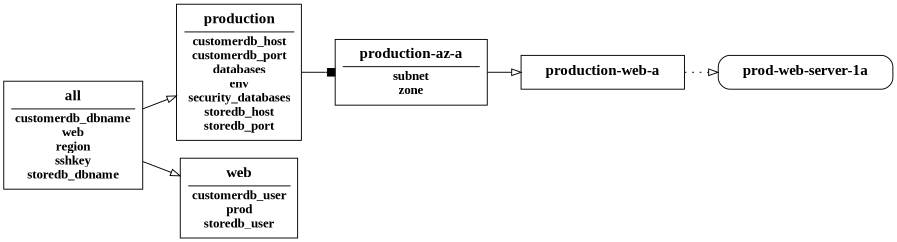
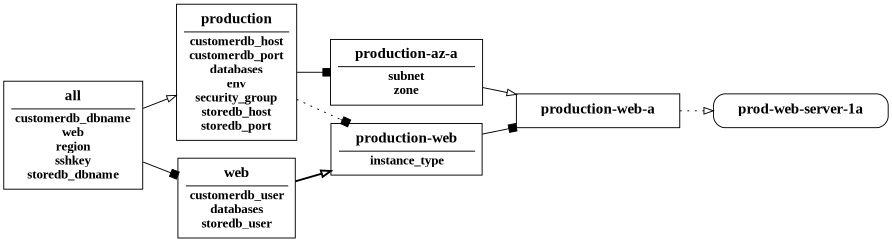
(239, 98) -> (237, 98)
none -> (407, 149)
(157, 167) -> (156, 167)
(239, 209) -> (237, 209)
